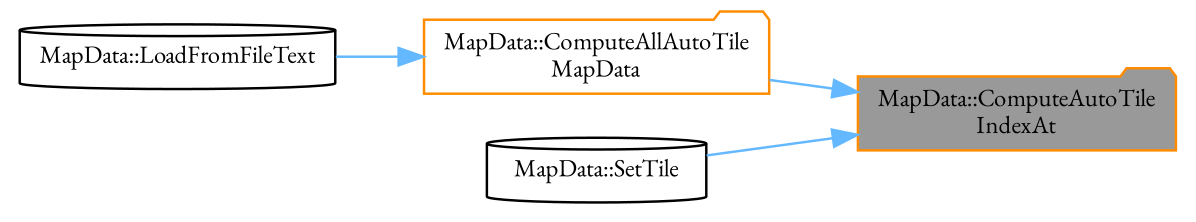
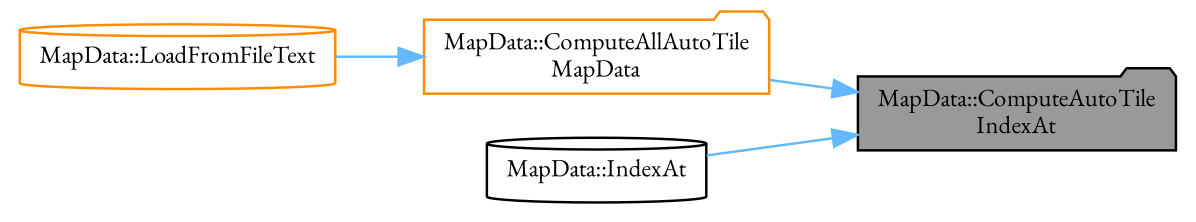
(178, 57) -> (178, 57)
(1017, 113) -> (1017, 113)
(597, 170) -> (597, 170)
